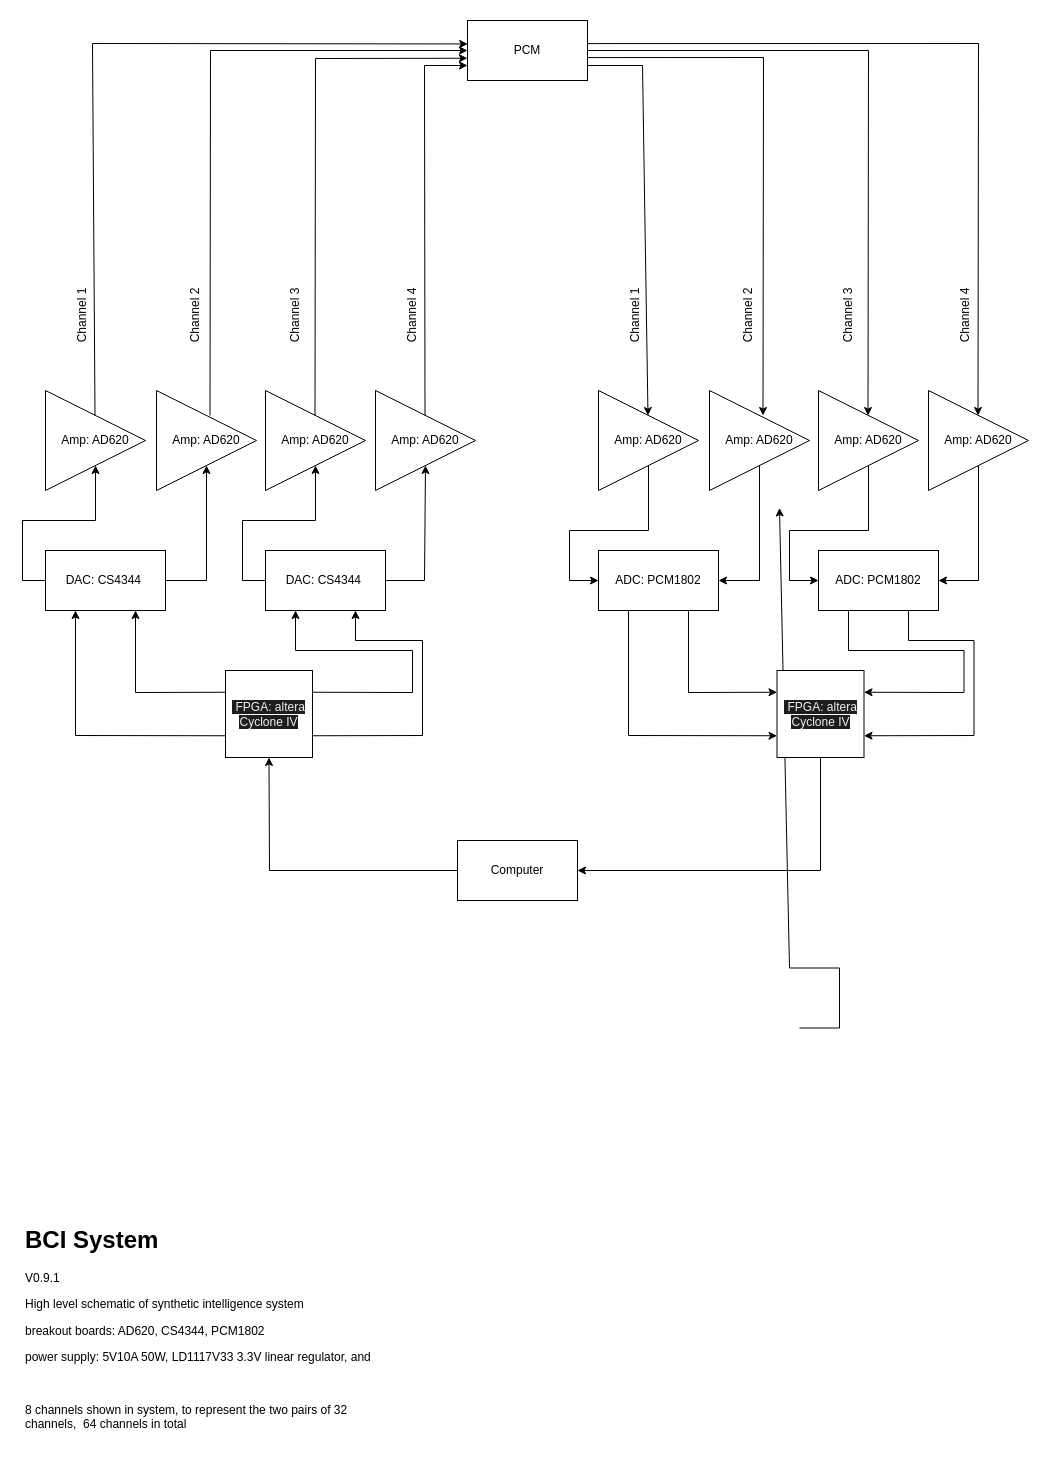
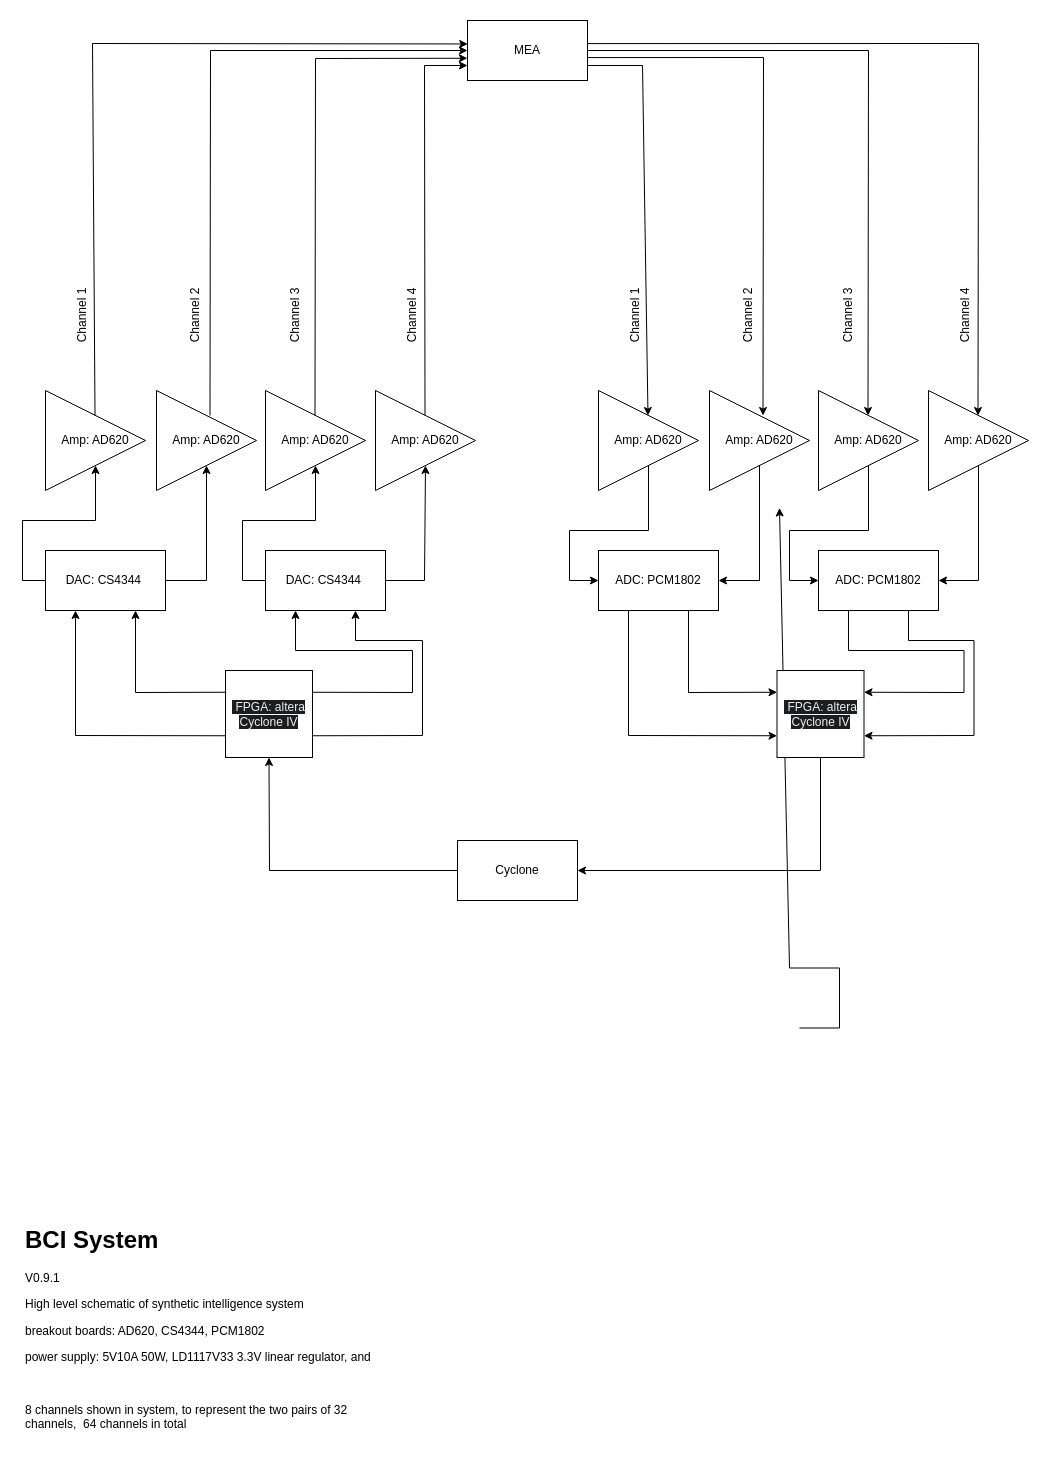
(528, 51) -> (528, 51)
(518, 871) -> (518, 871)
